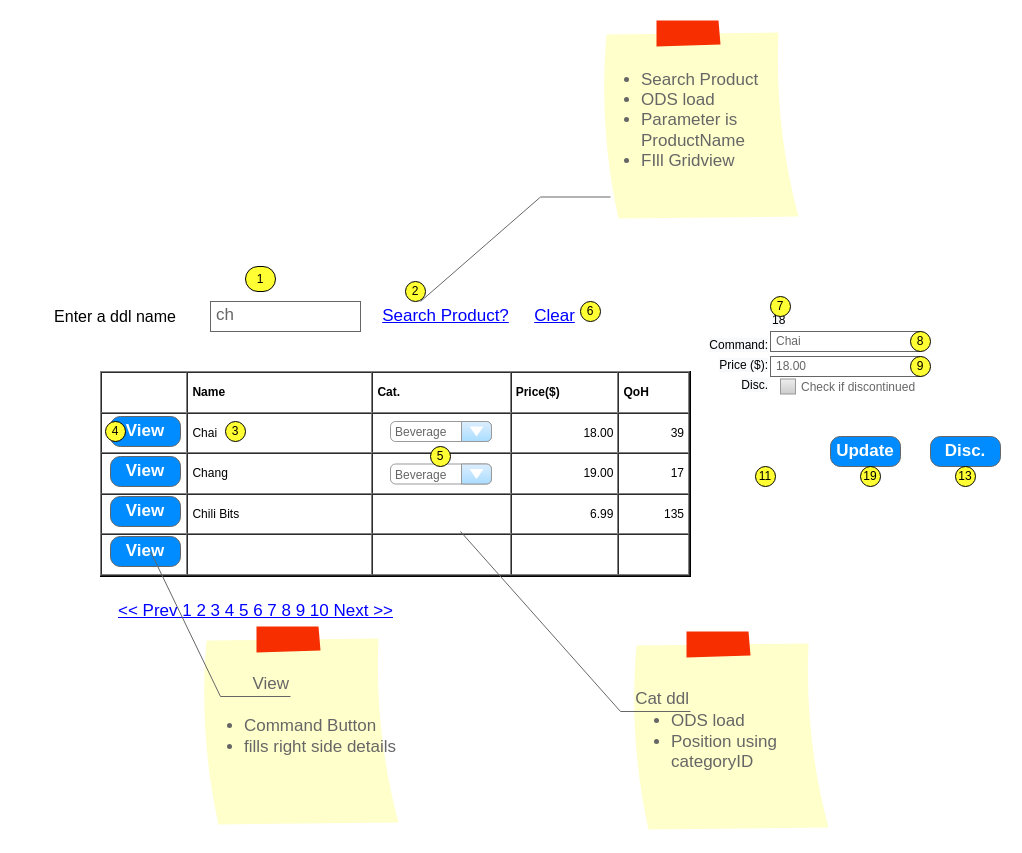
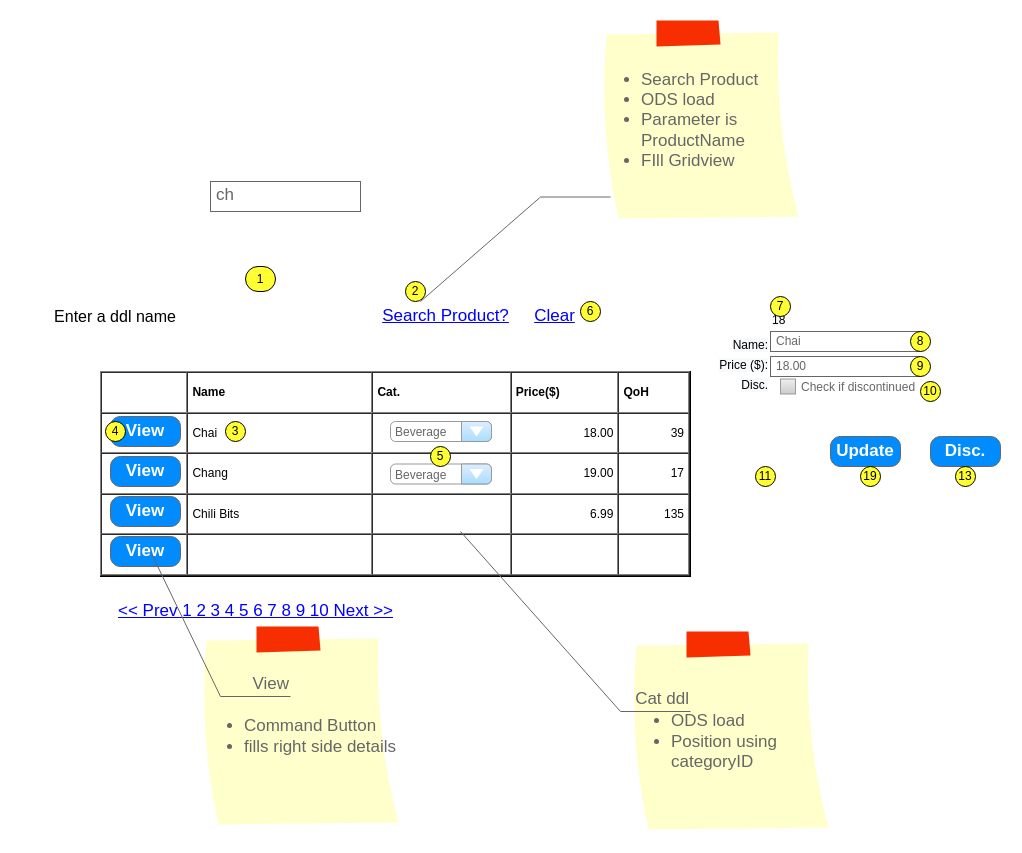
(286, 317) -> (286, 197)
(743, 346) -> (753, 346)
none -> (931, 392)
